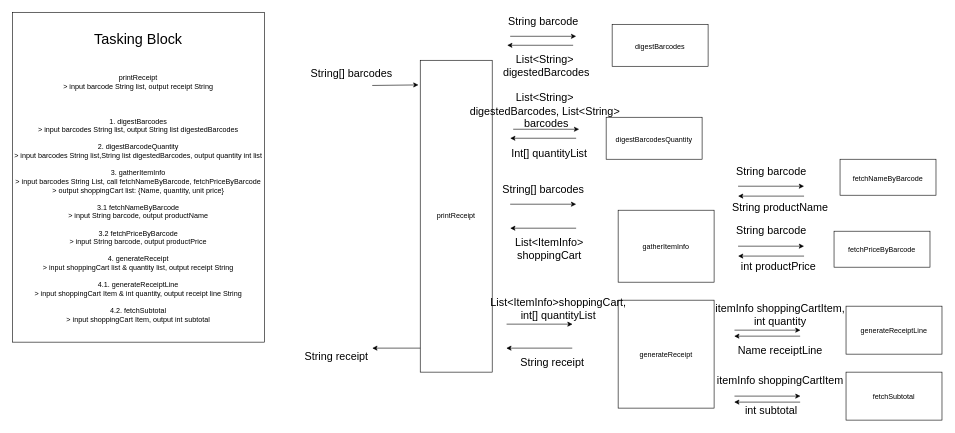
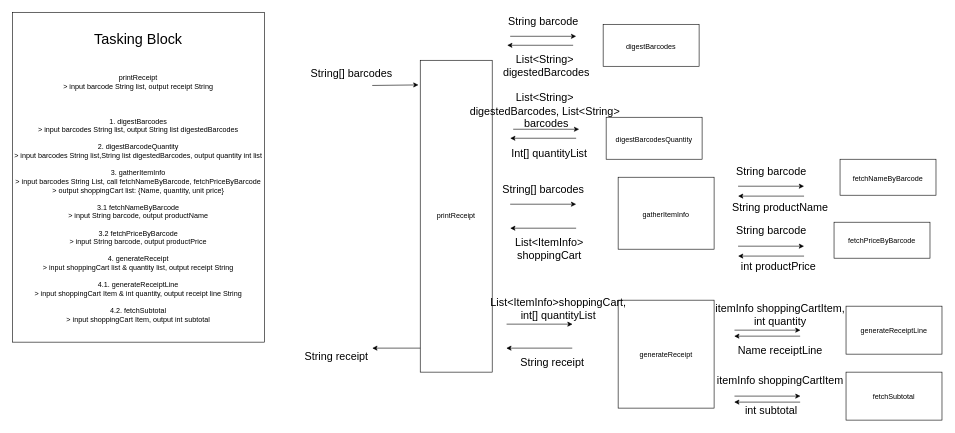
(660, 45) -> (651, 45)
(666, 246) -> (666, 213)
(882, 249) -> (882, 240)
